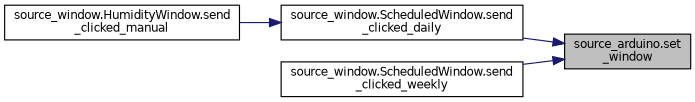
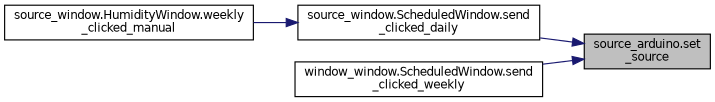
(122, 23) -> (129, 23)
(628, 51) -> (647, 51)
(402, 79) -> (419, 79)
